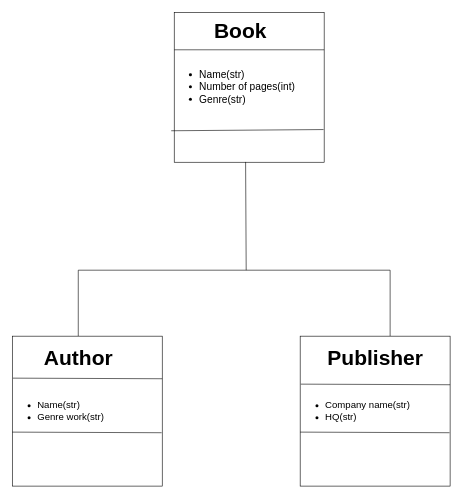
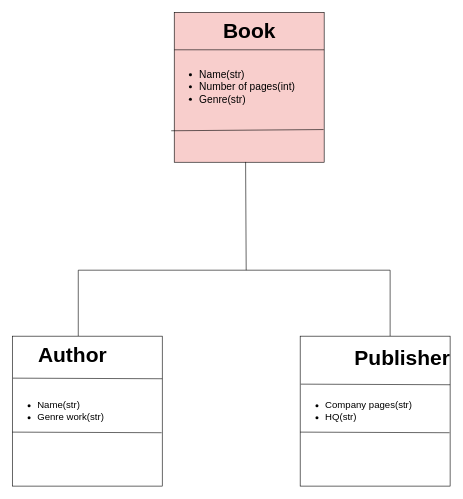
(240, 30) -> (249, 30)
(249, 87) -> (249, 87)
(78, 357) -> (72, 354)
(375, 357) -> (402, 357)
(335, 411) -> (337, 411)
